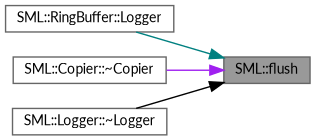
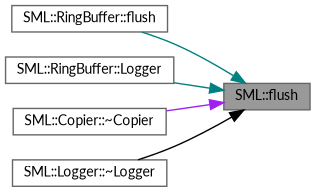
none -> (90, 19)
